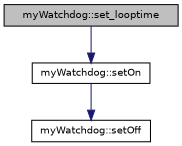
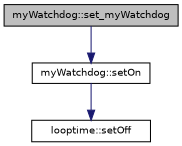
(91, 15) -> (91, 15)
(91, 131) -> (91, 131)
